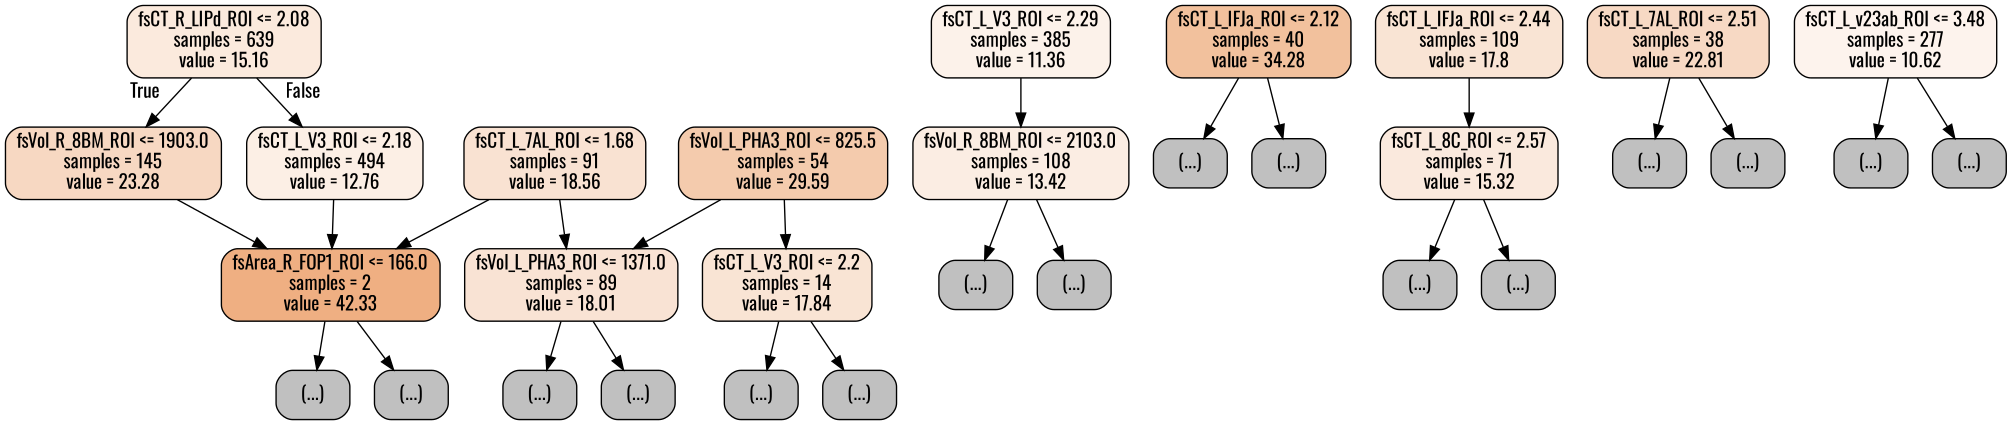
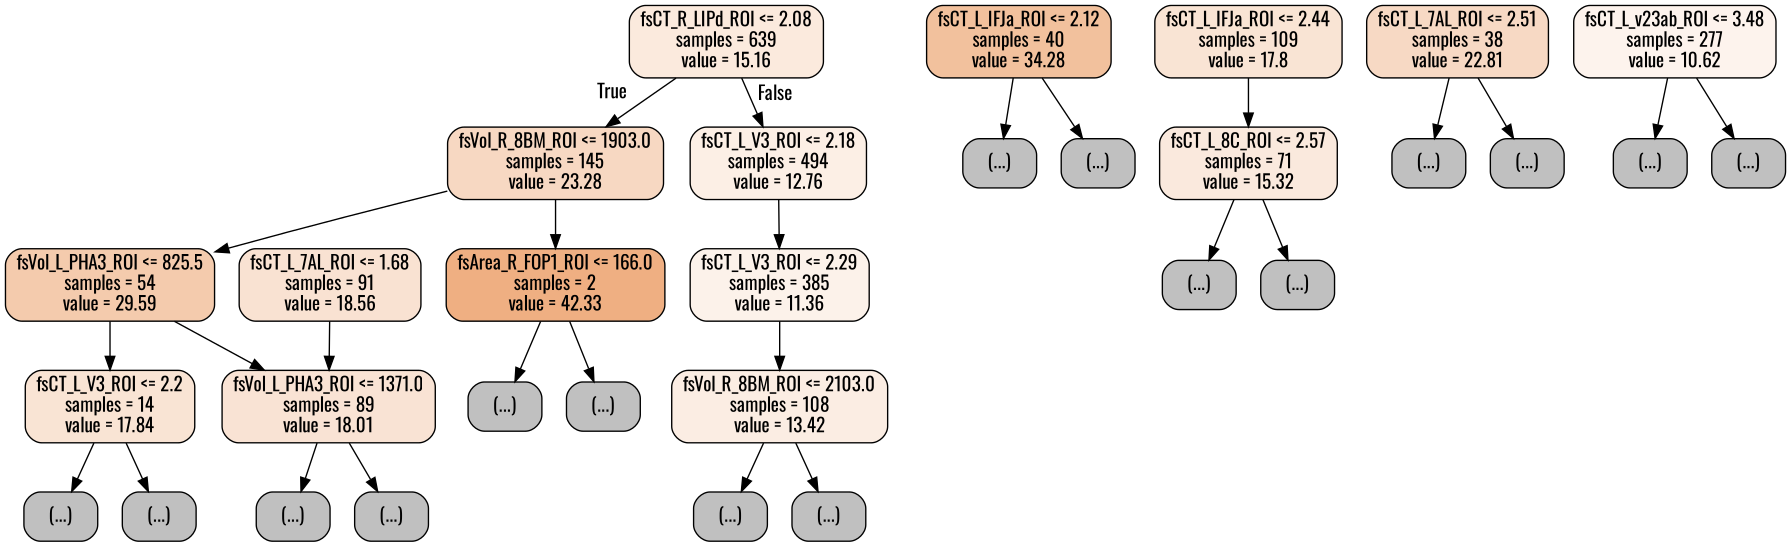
(333, 217) -> (779, 217)
none -> (338, 219)
(449, 221) -> none
